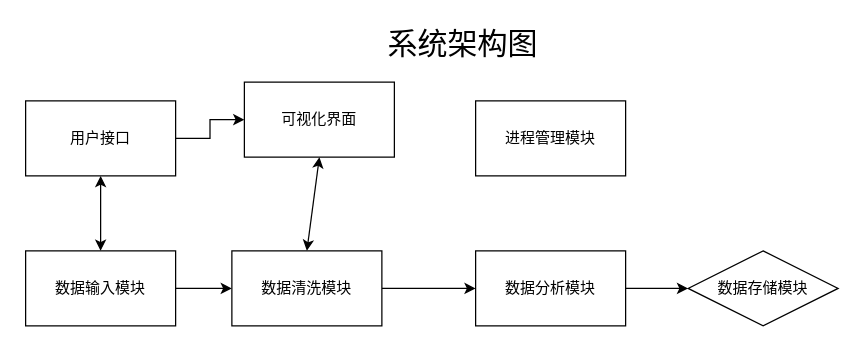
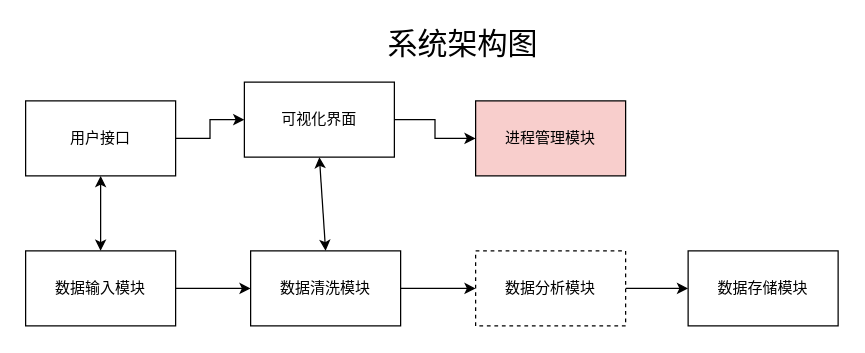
none -> (435, 125)
(551, 138) -> (551, 138)
(307, 288) -> (326, 288)
(551, 288) -> (551, 288)
(763, 288) -> (763, 288)
